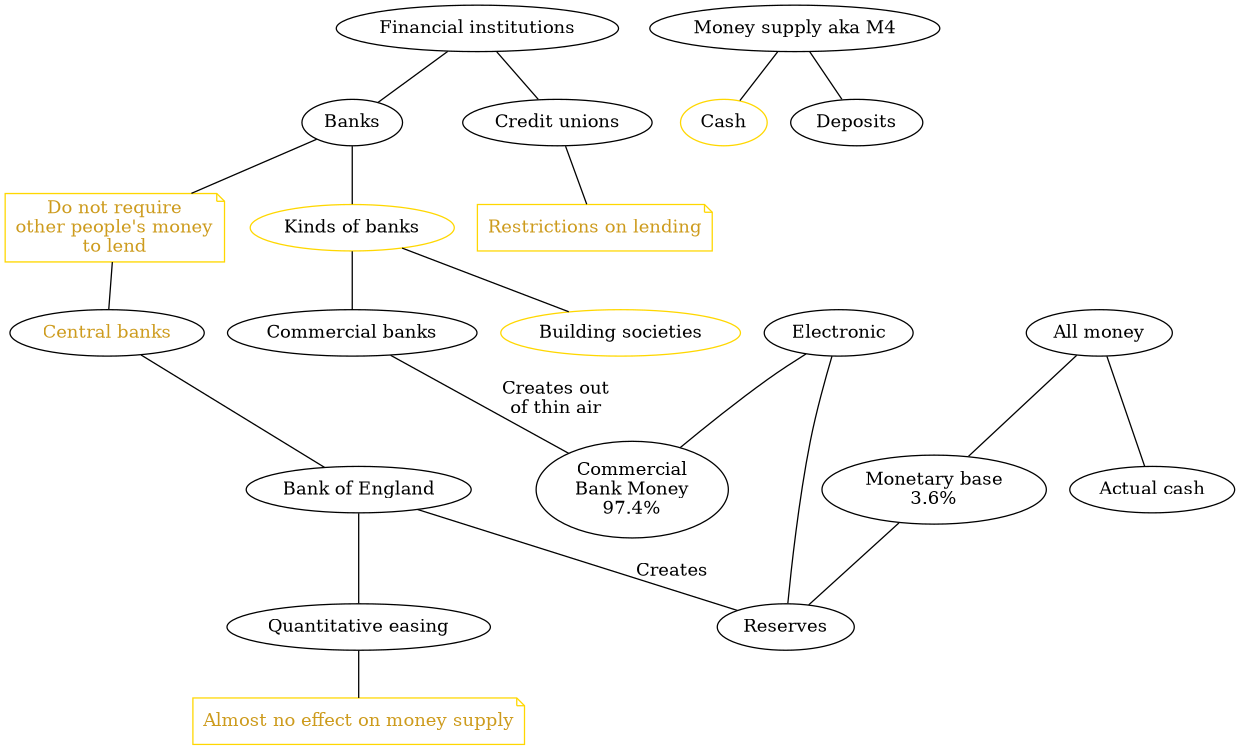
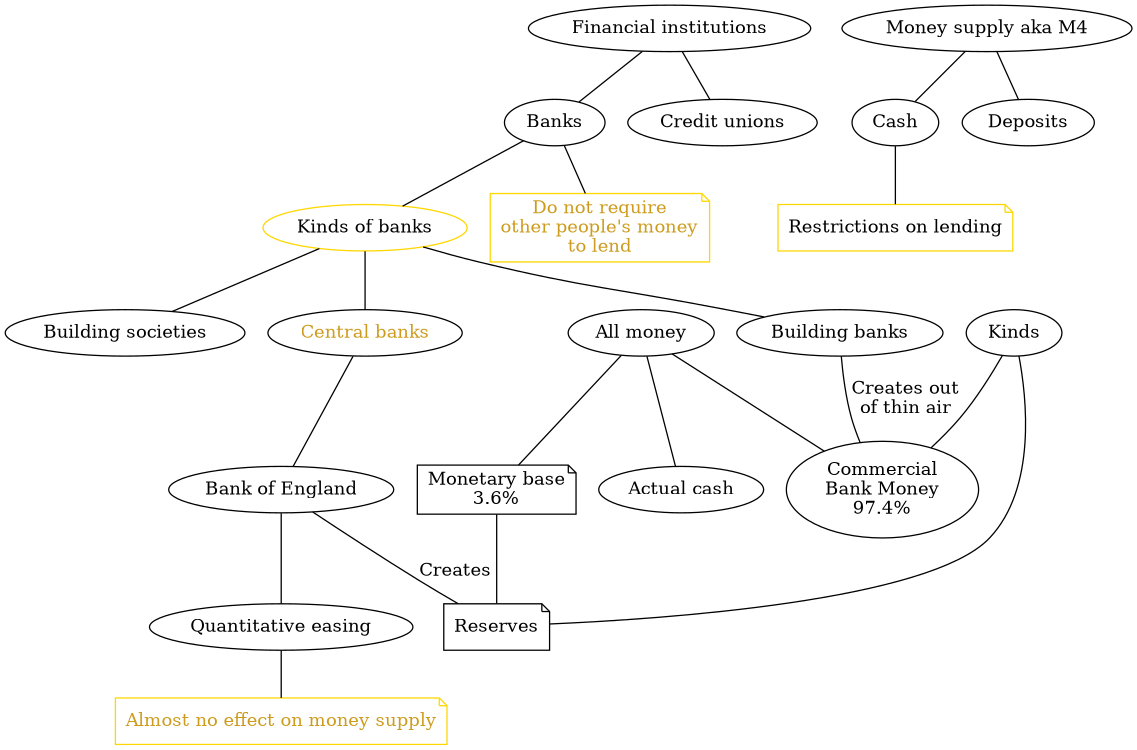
(724, 123) -> (895, 123)
(576, 175) -> (895, 175)
(595, 228) -> (895, 228)
(111, 286) -> (365, 280)
(352, 333) -> (840, 333)
(621, 333) -> (125, 333)
(839, 333) -> (1014, 333)
none -> (748, 403)
(934, 490) -> (497, 490)
(786, 627) -> (497, 627)
